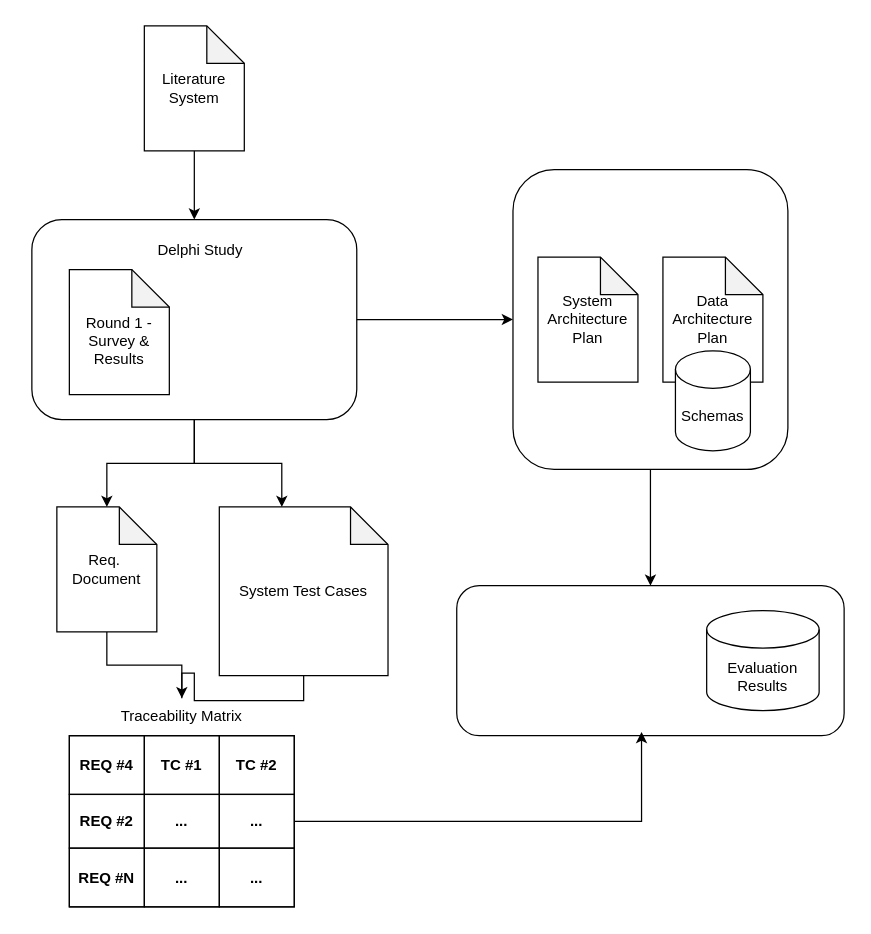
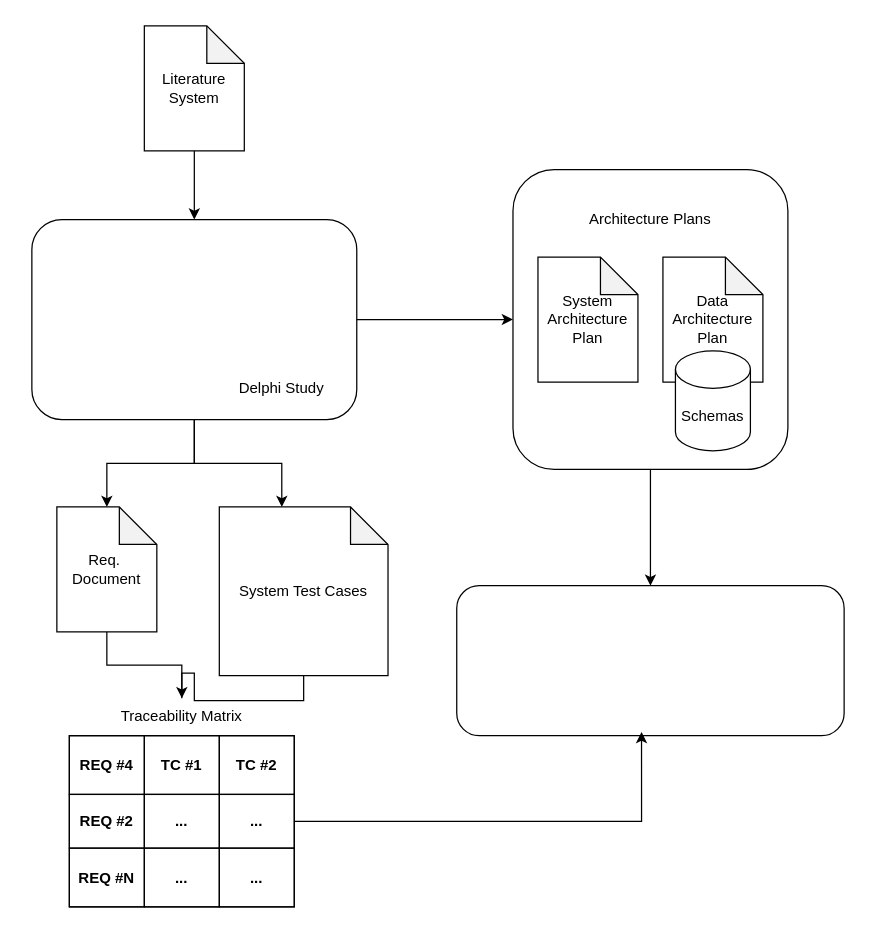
none -> (651, 219)
(201, 251) -> (282, 388)
(119, 332) -> none
(763, 661) -> none
